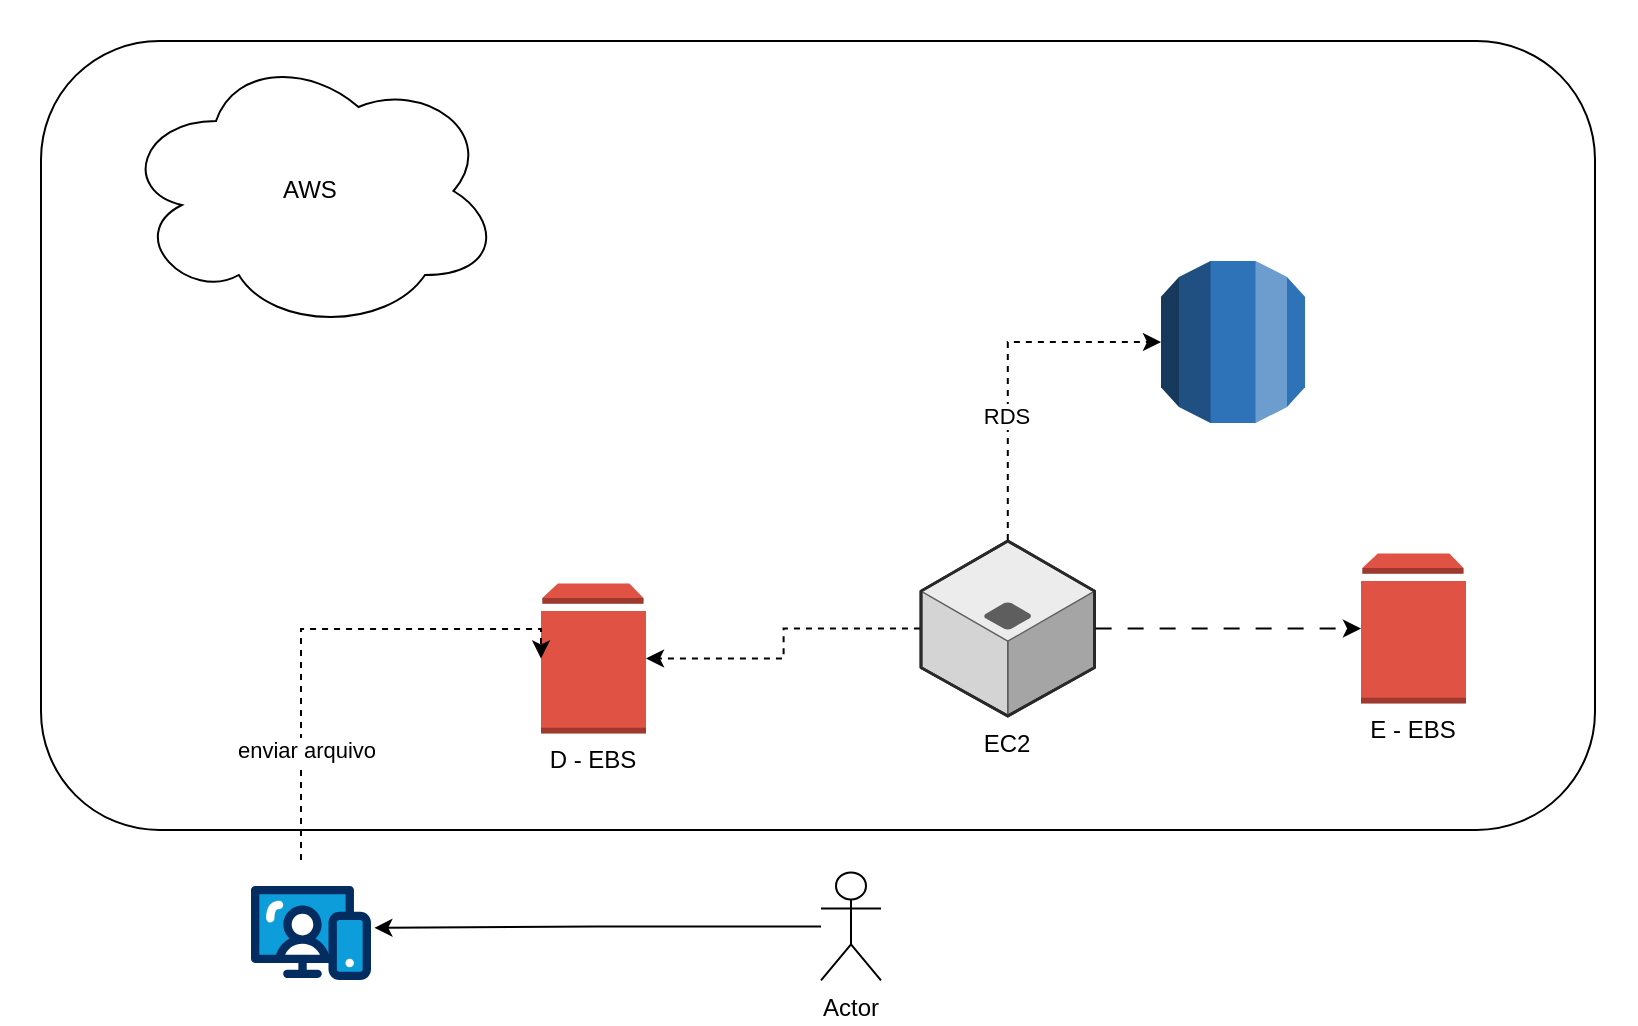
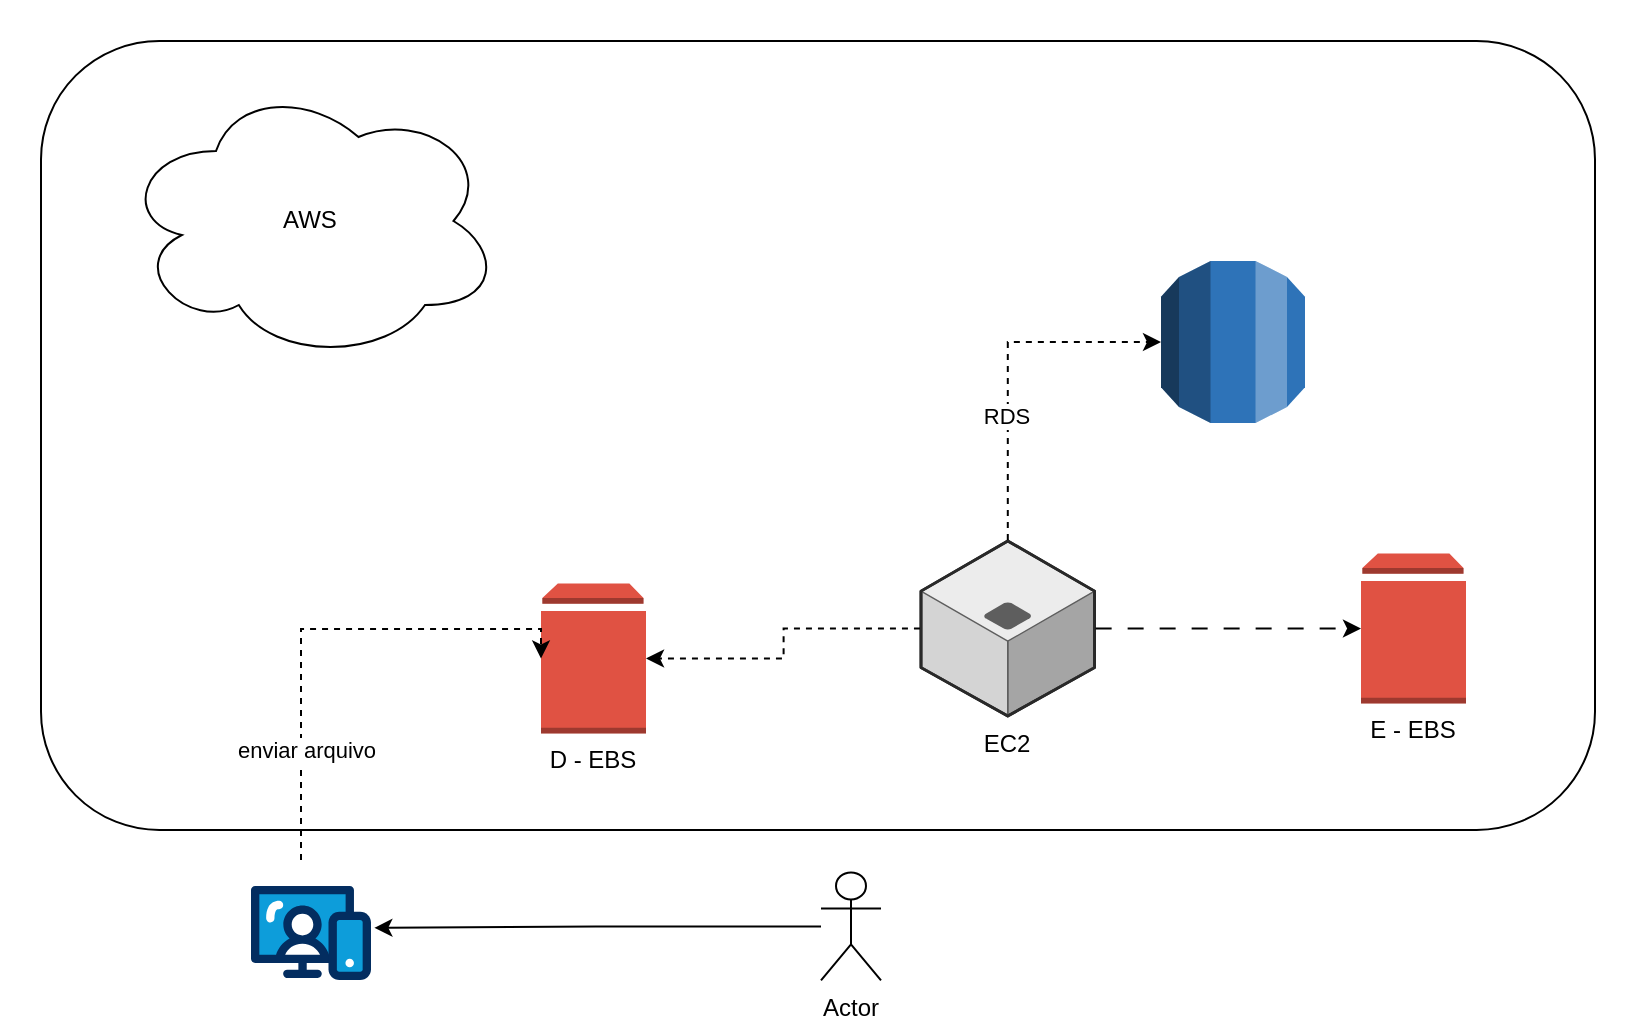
(311, 191) -> (311, 221)
